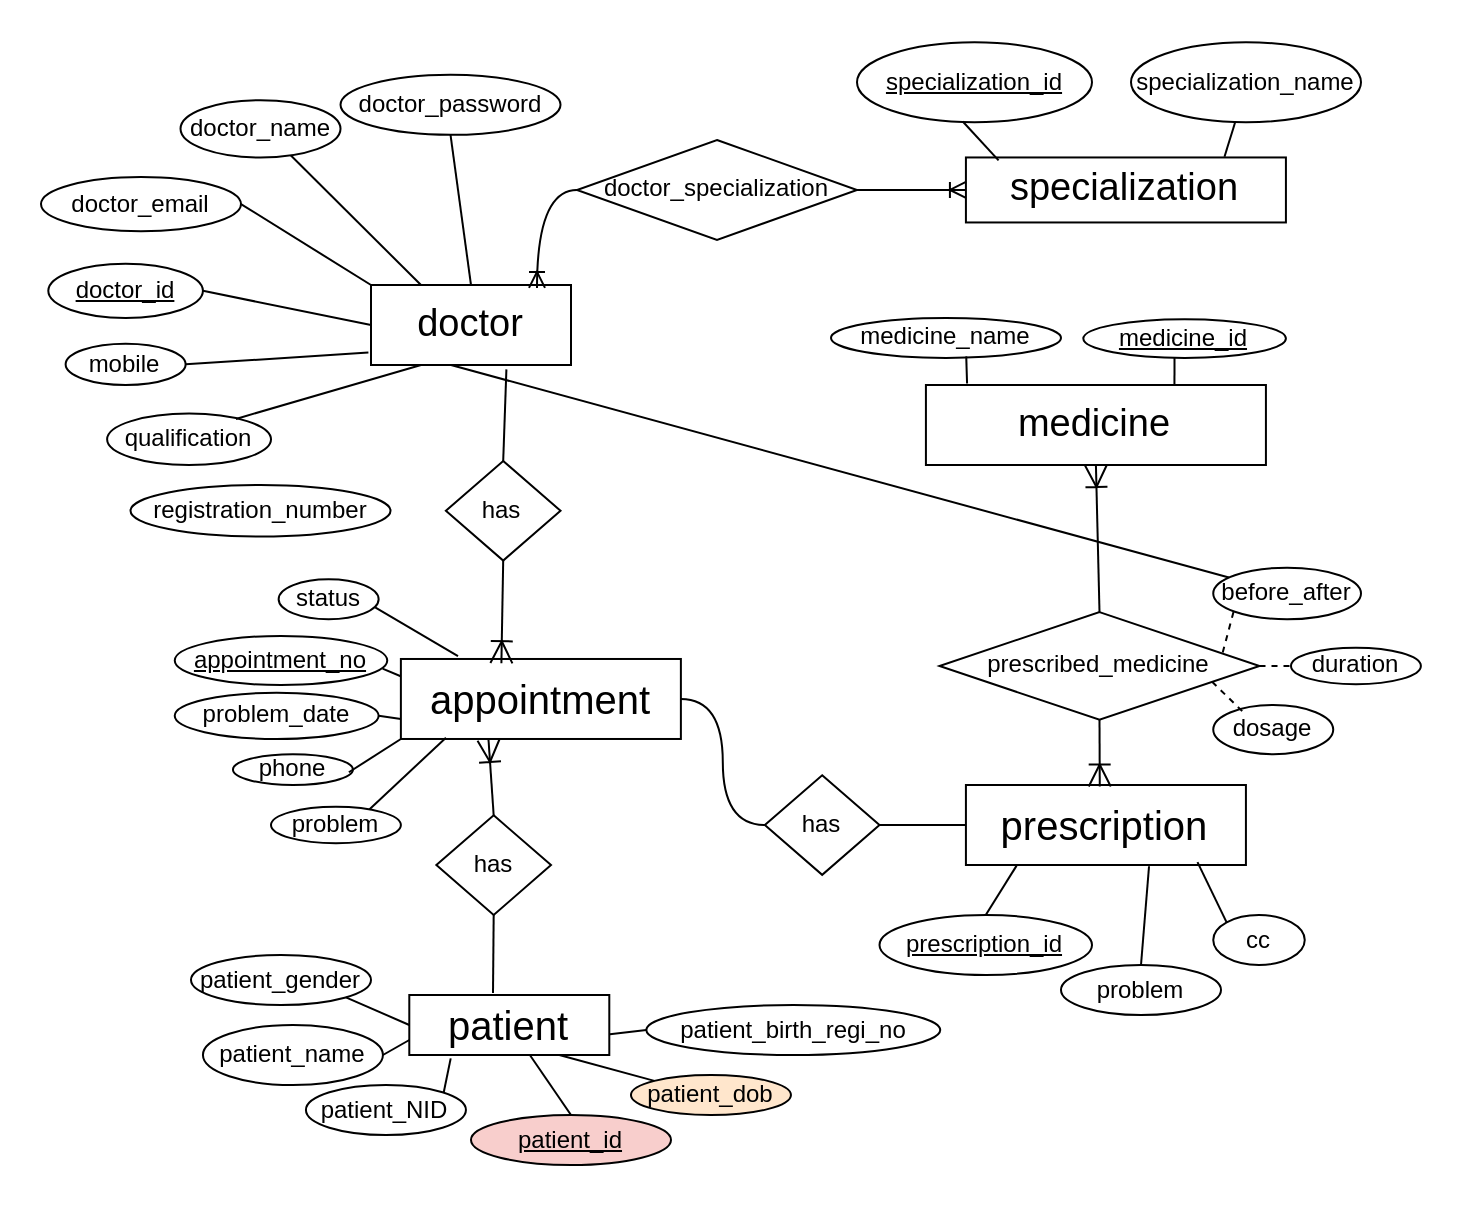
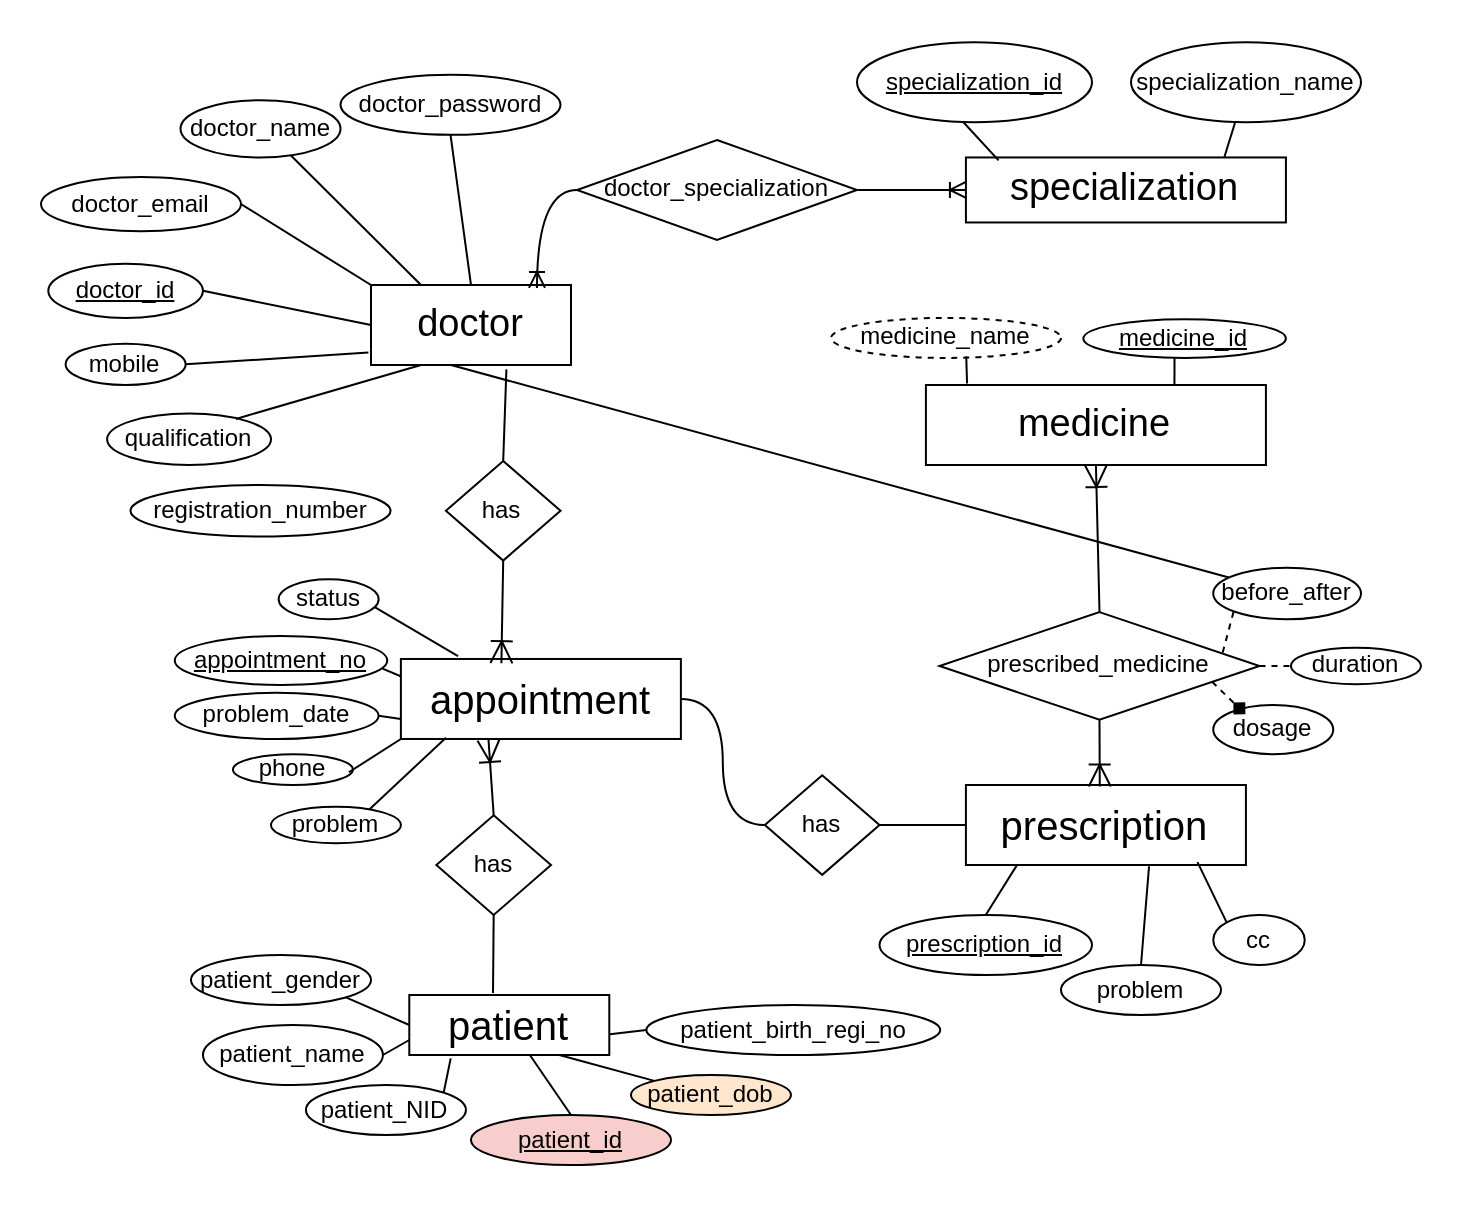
(946, 338) -> (946, 338)
(1238, 707) -> (1233, 702)
